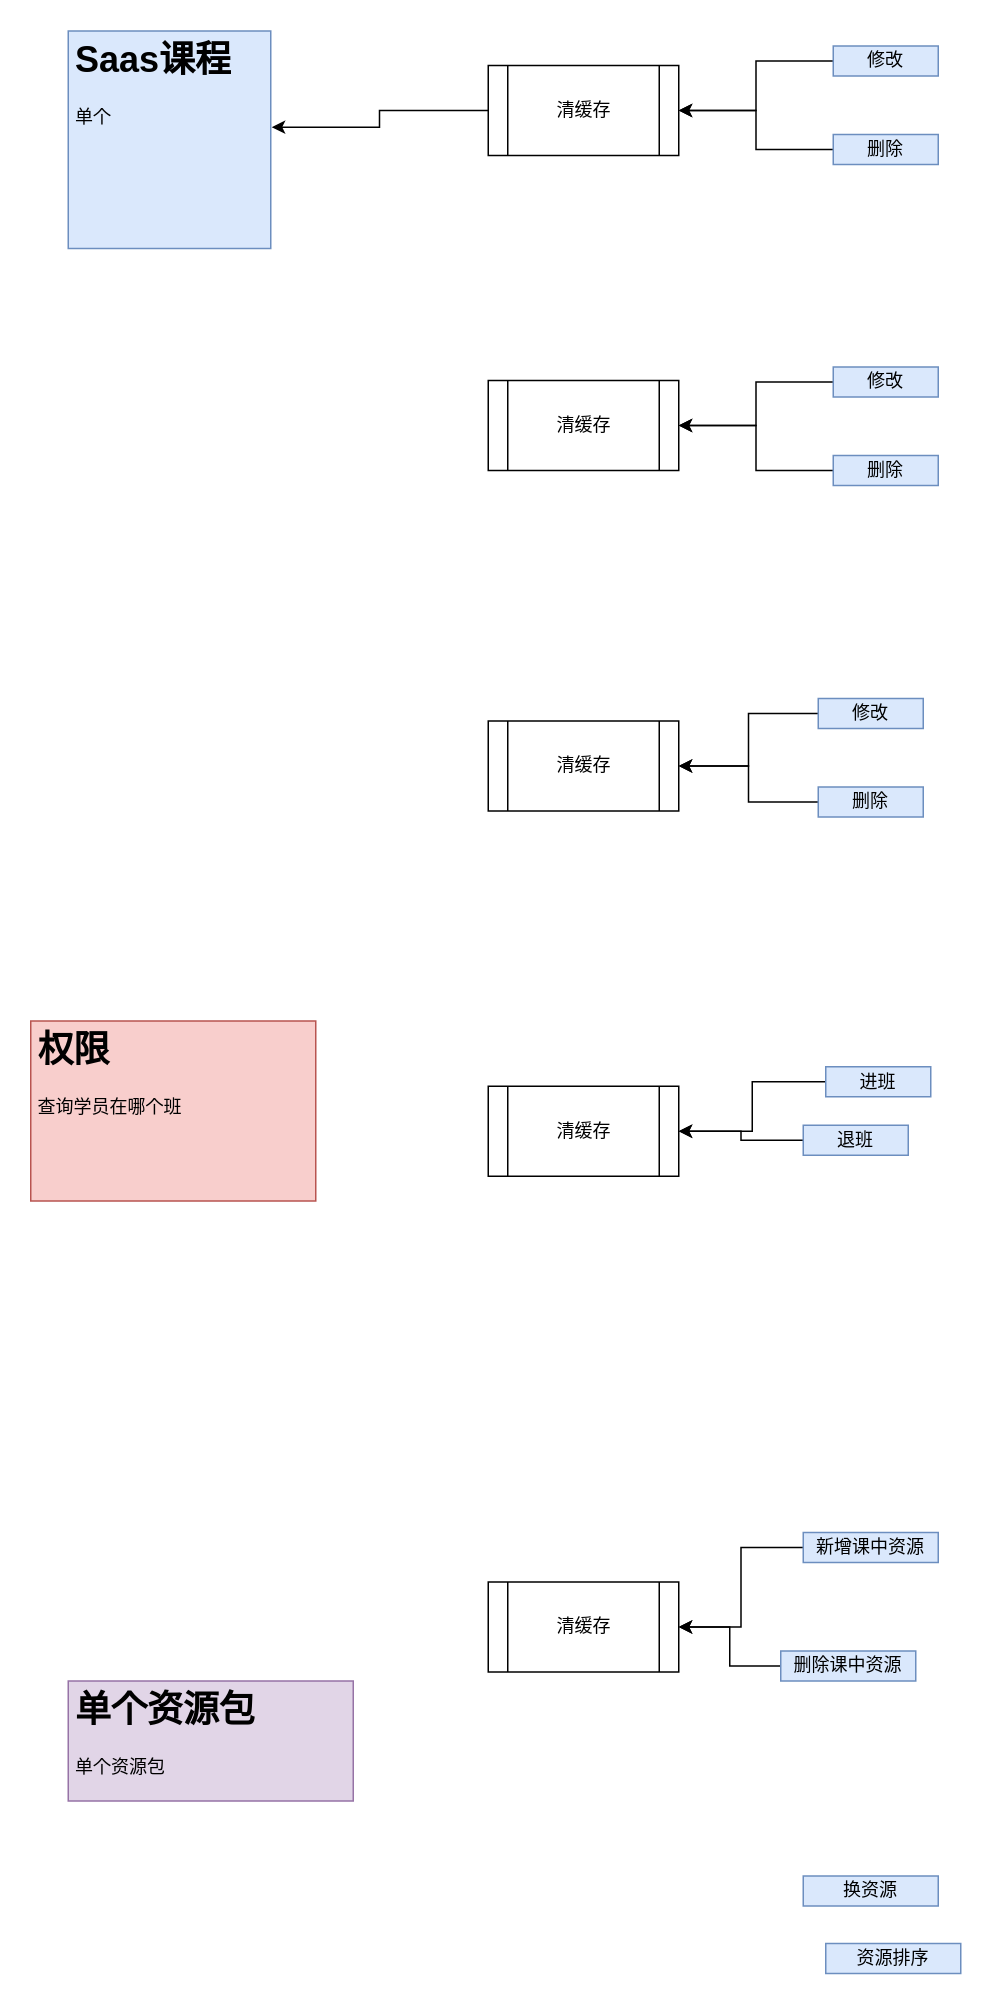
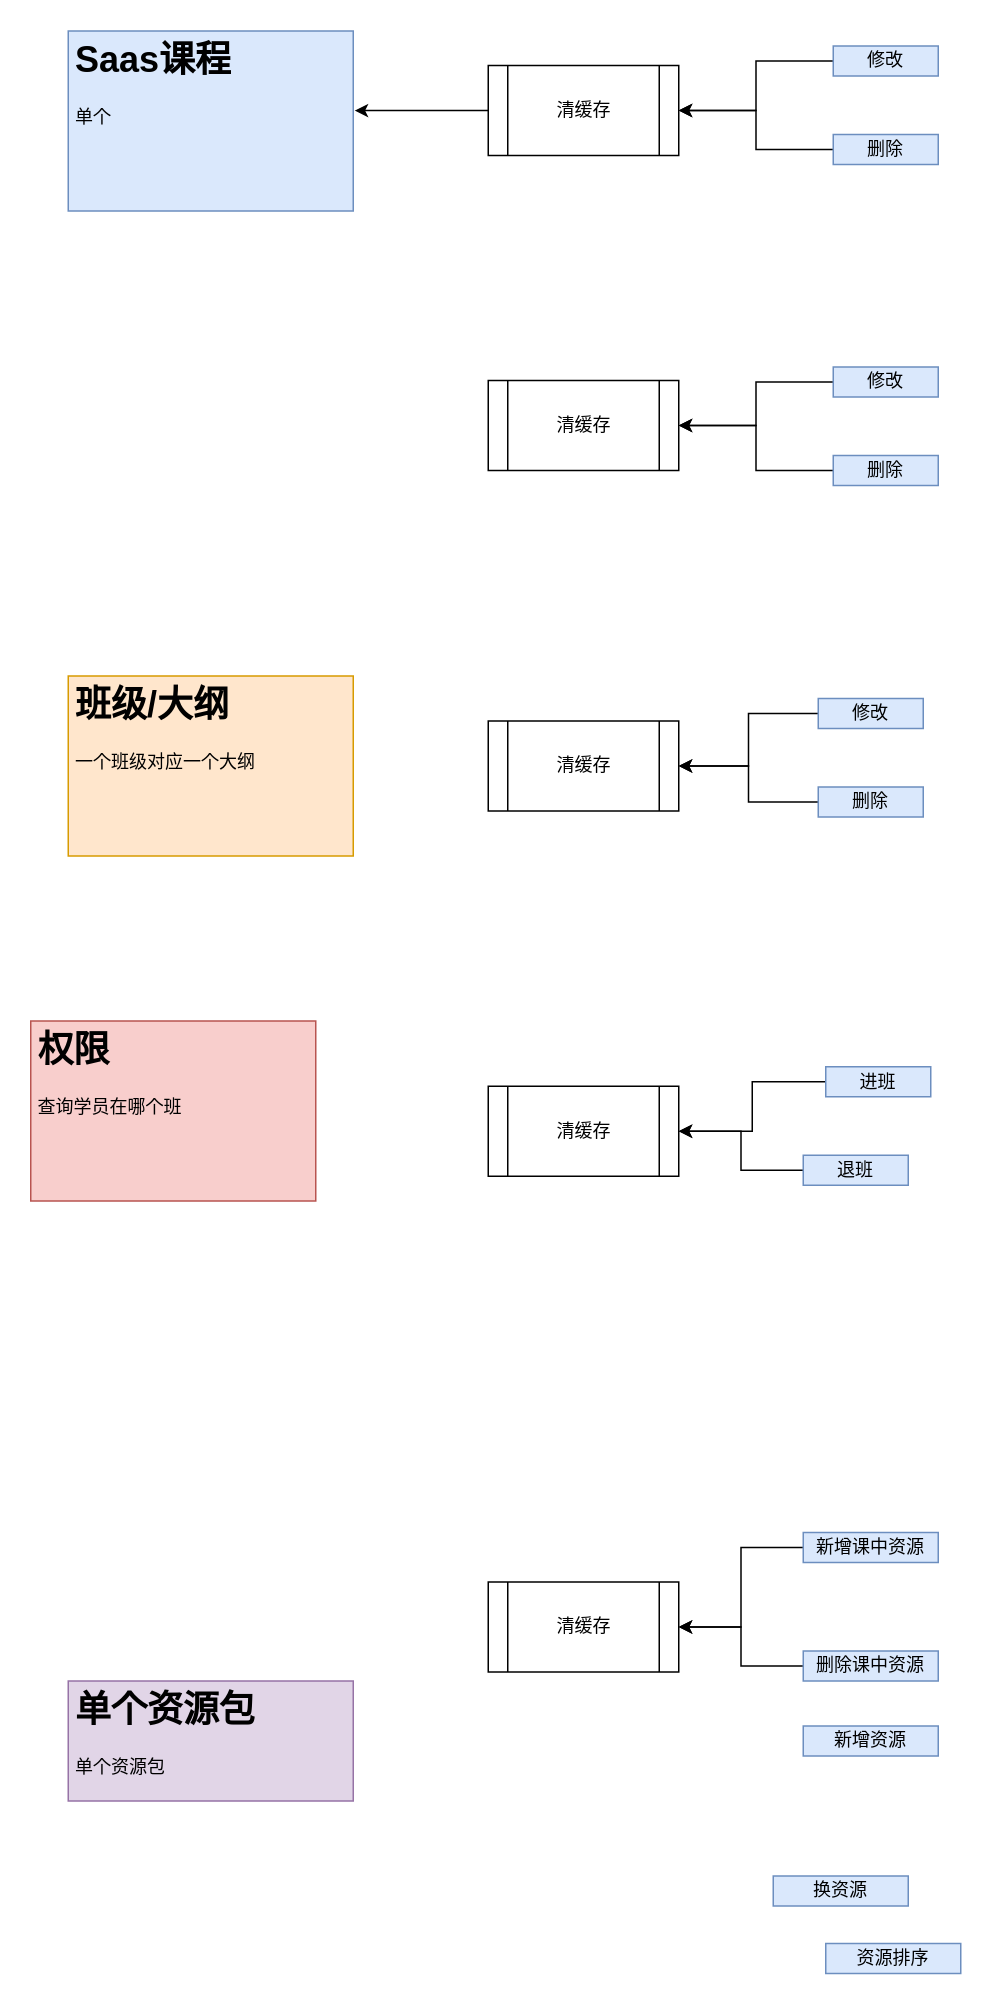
(170, 140) -> (211, 121)
none -> (211, 766)
(856, 1140) -> (856, 1170)
(848, 1666) -> (871, 1666)
none -> (871, 1741)
(871, 1891) -> (841, 1891)
